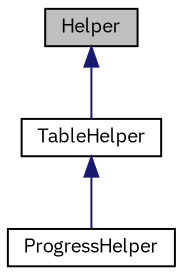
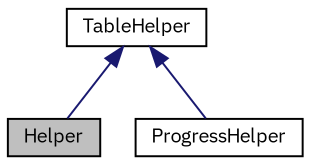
(91, 93) -> (89, 91)
